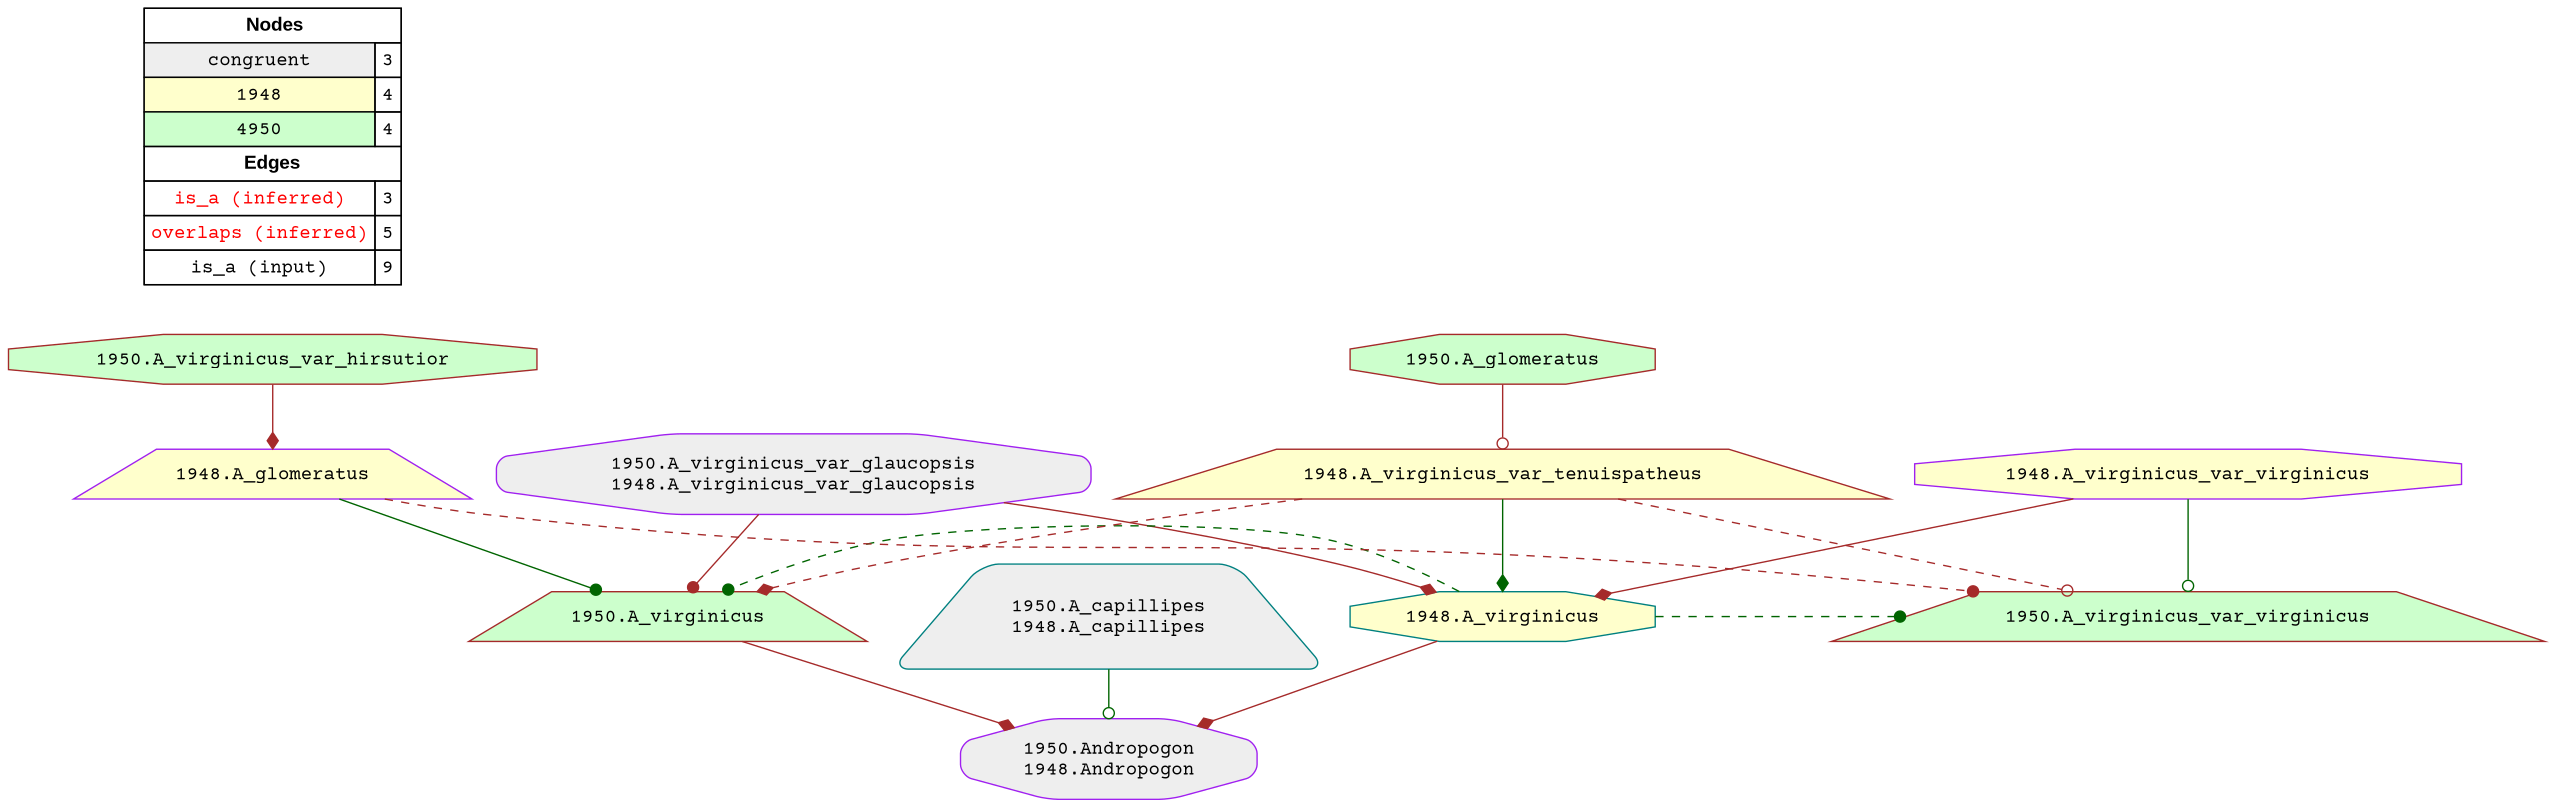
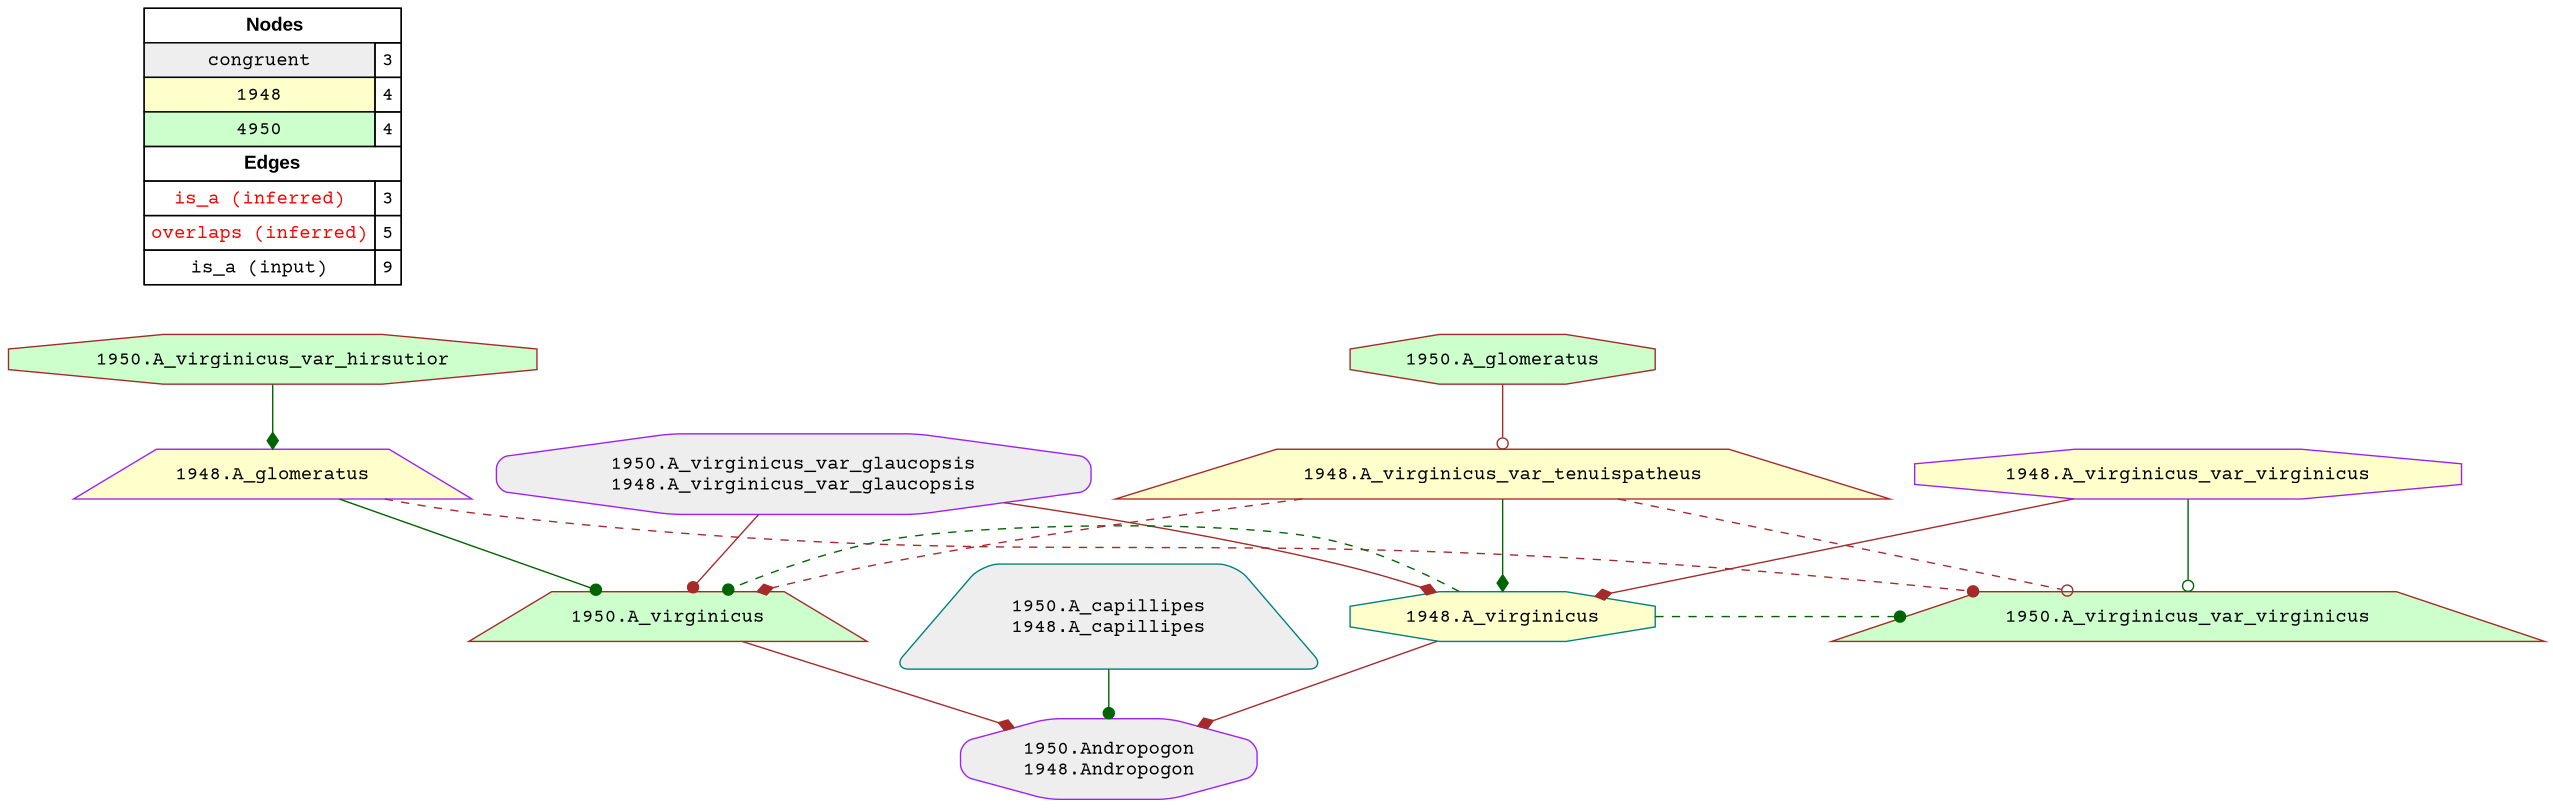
(273, 408) -> (273, 408)
(1109, 688) -> (1109, 688)
